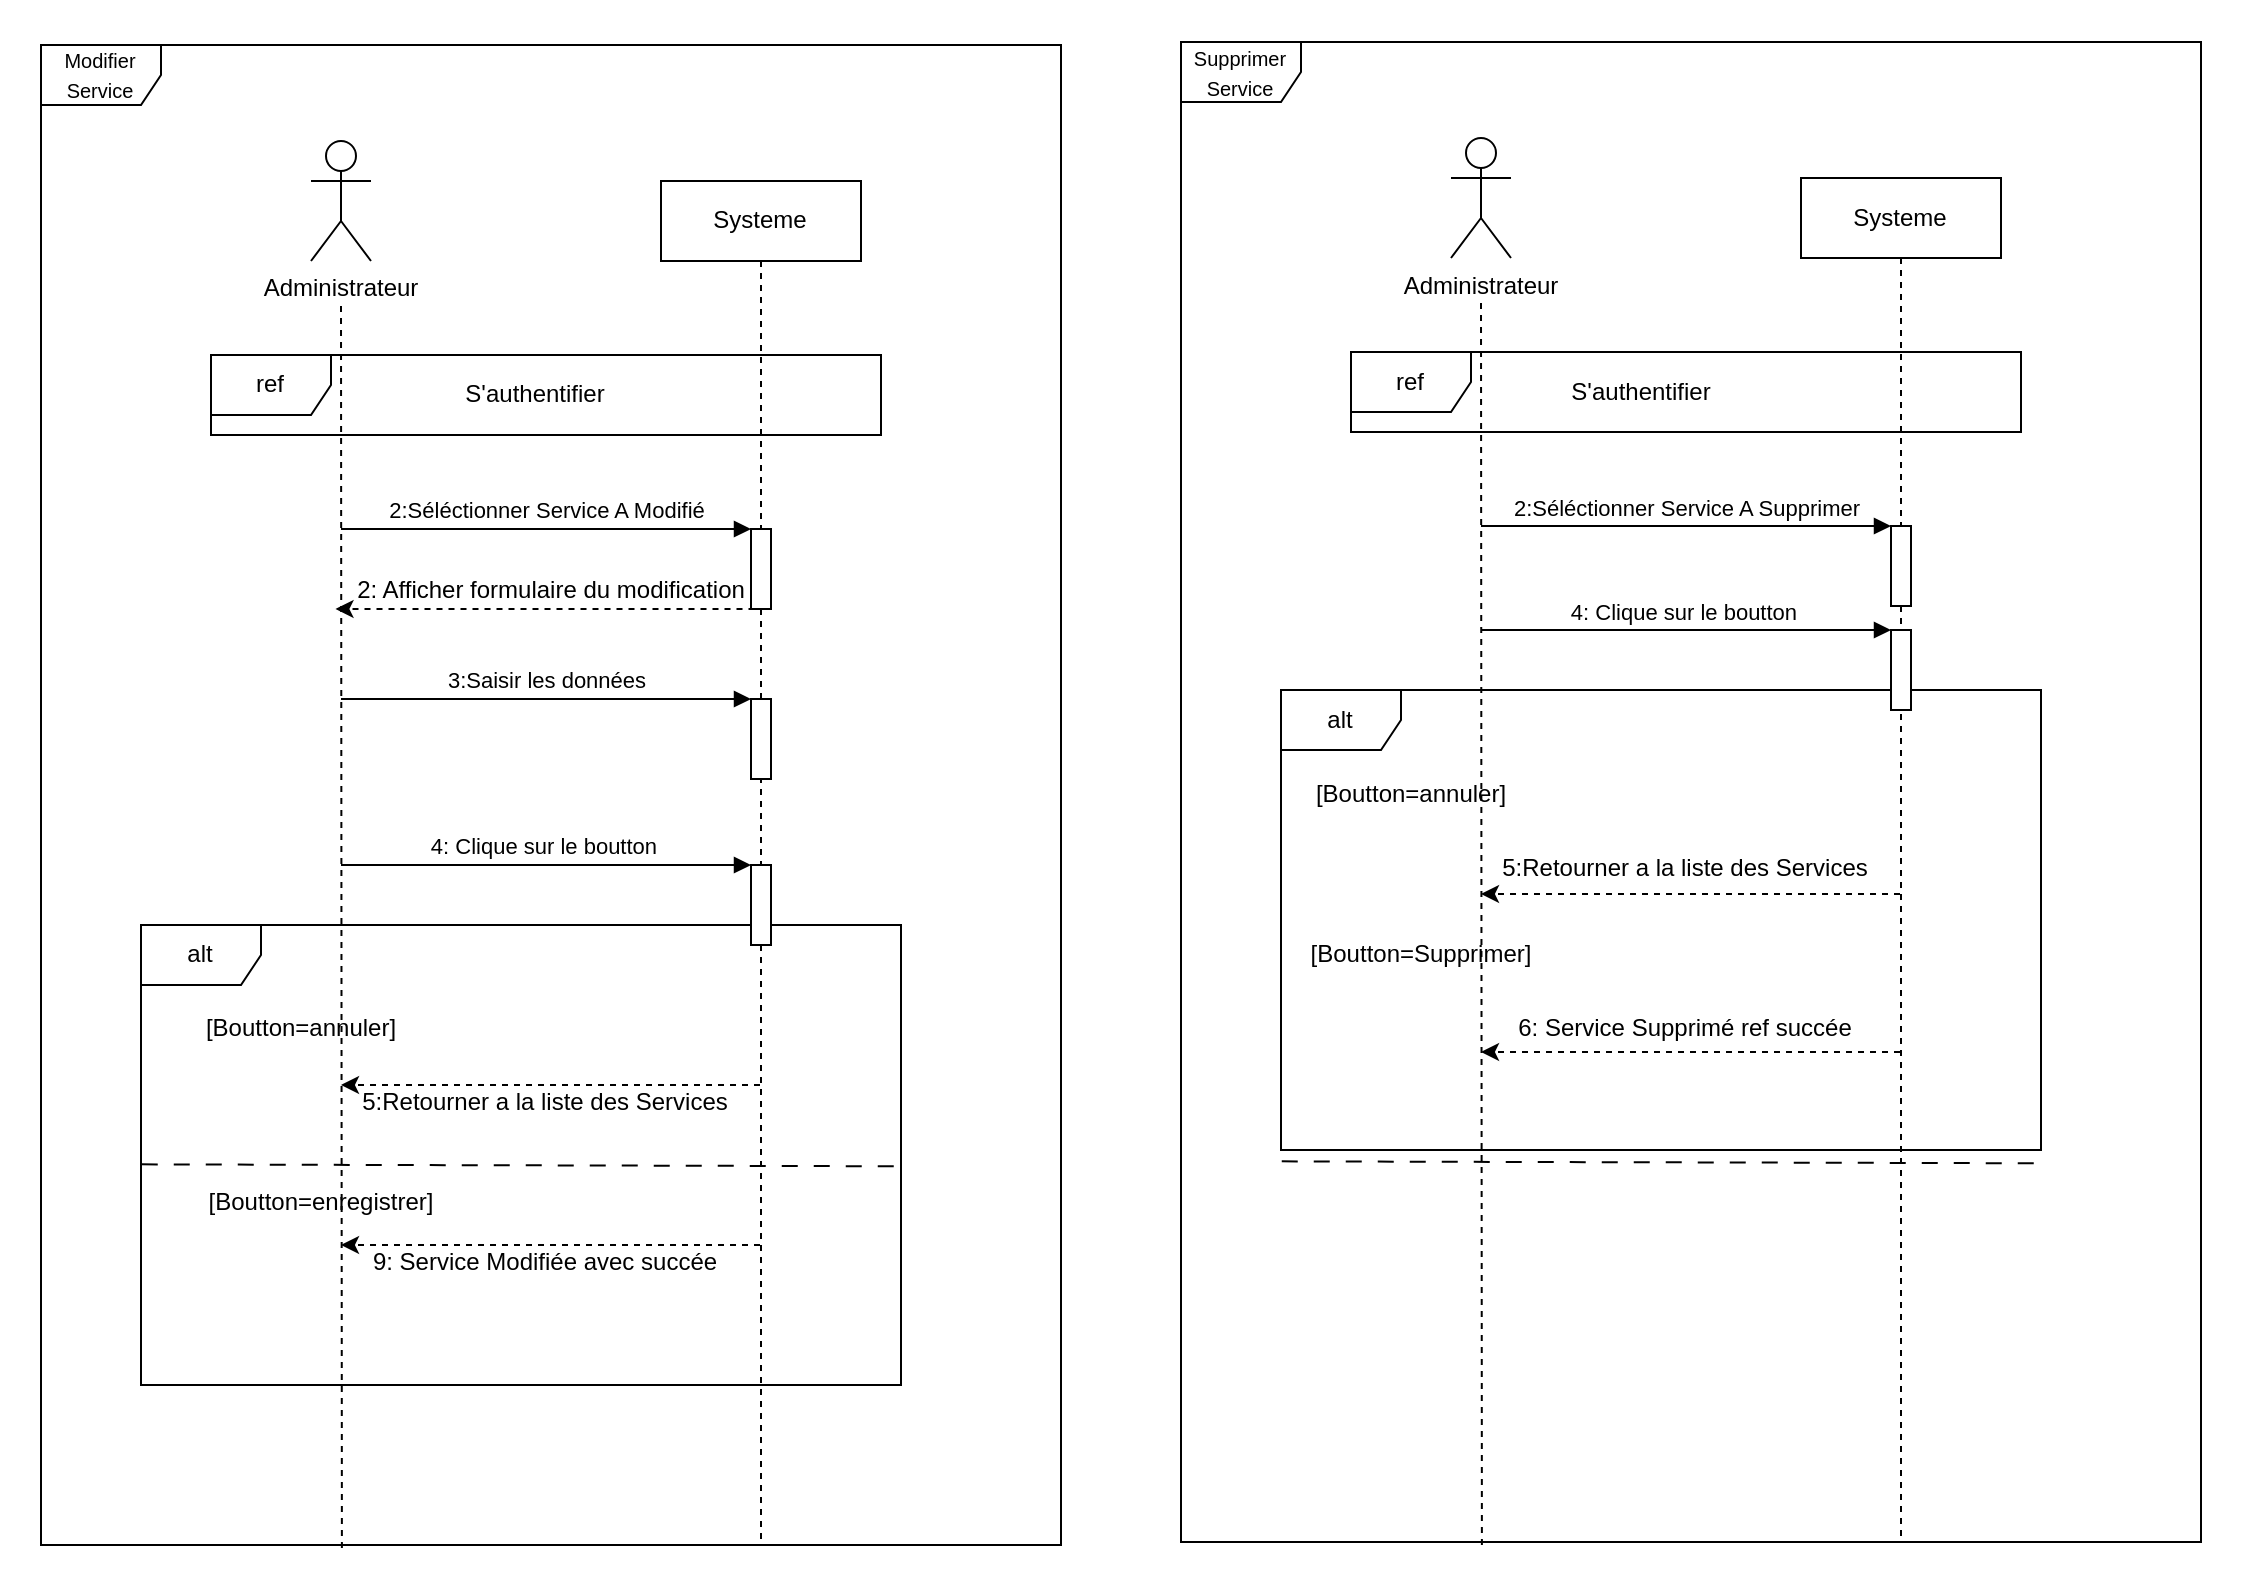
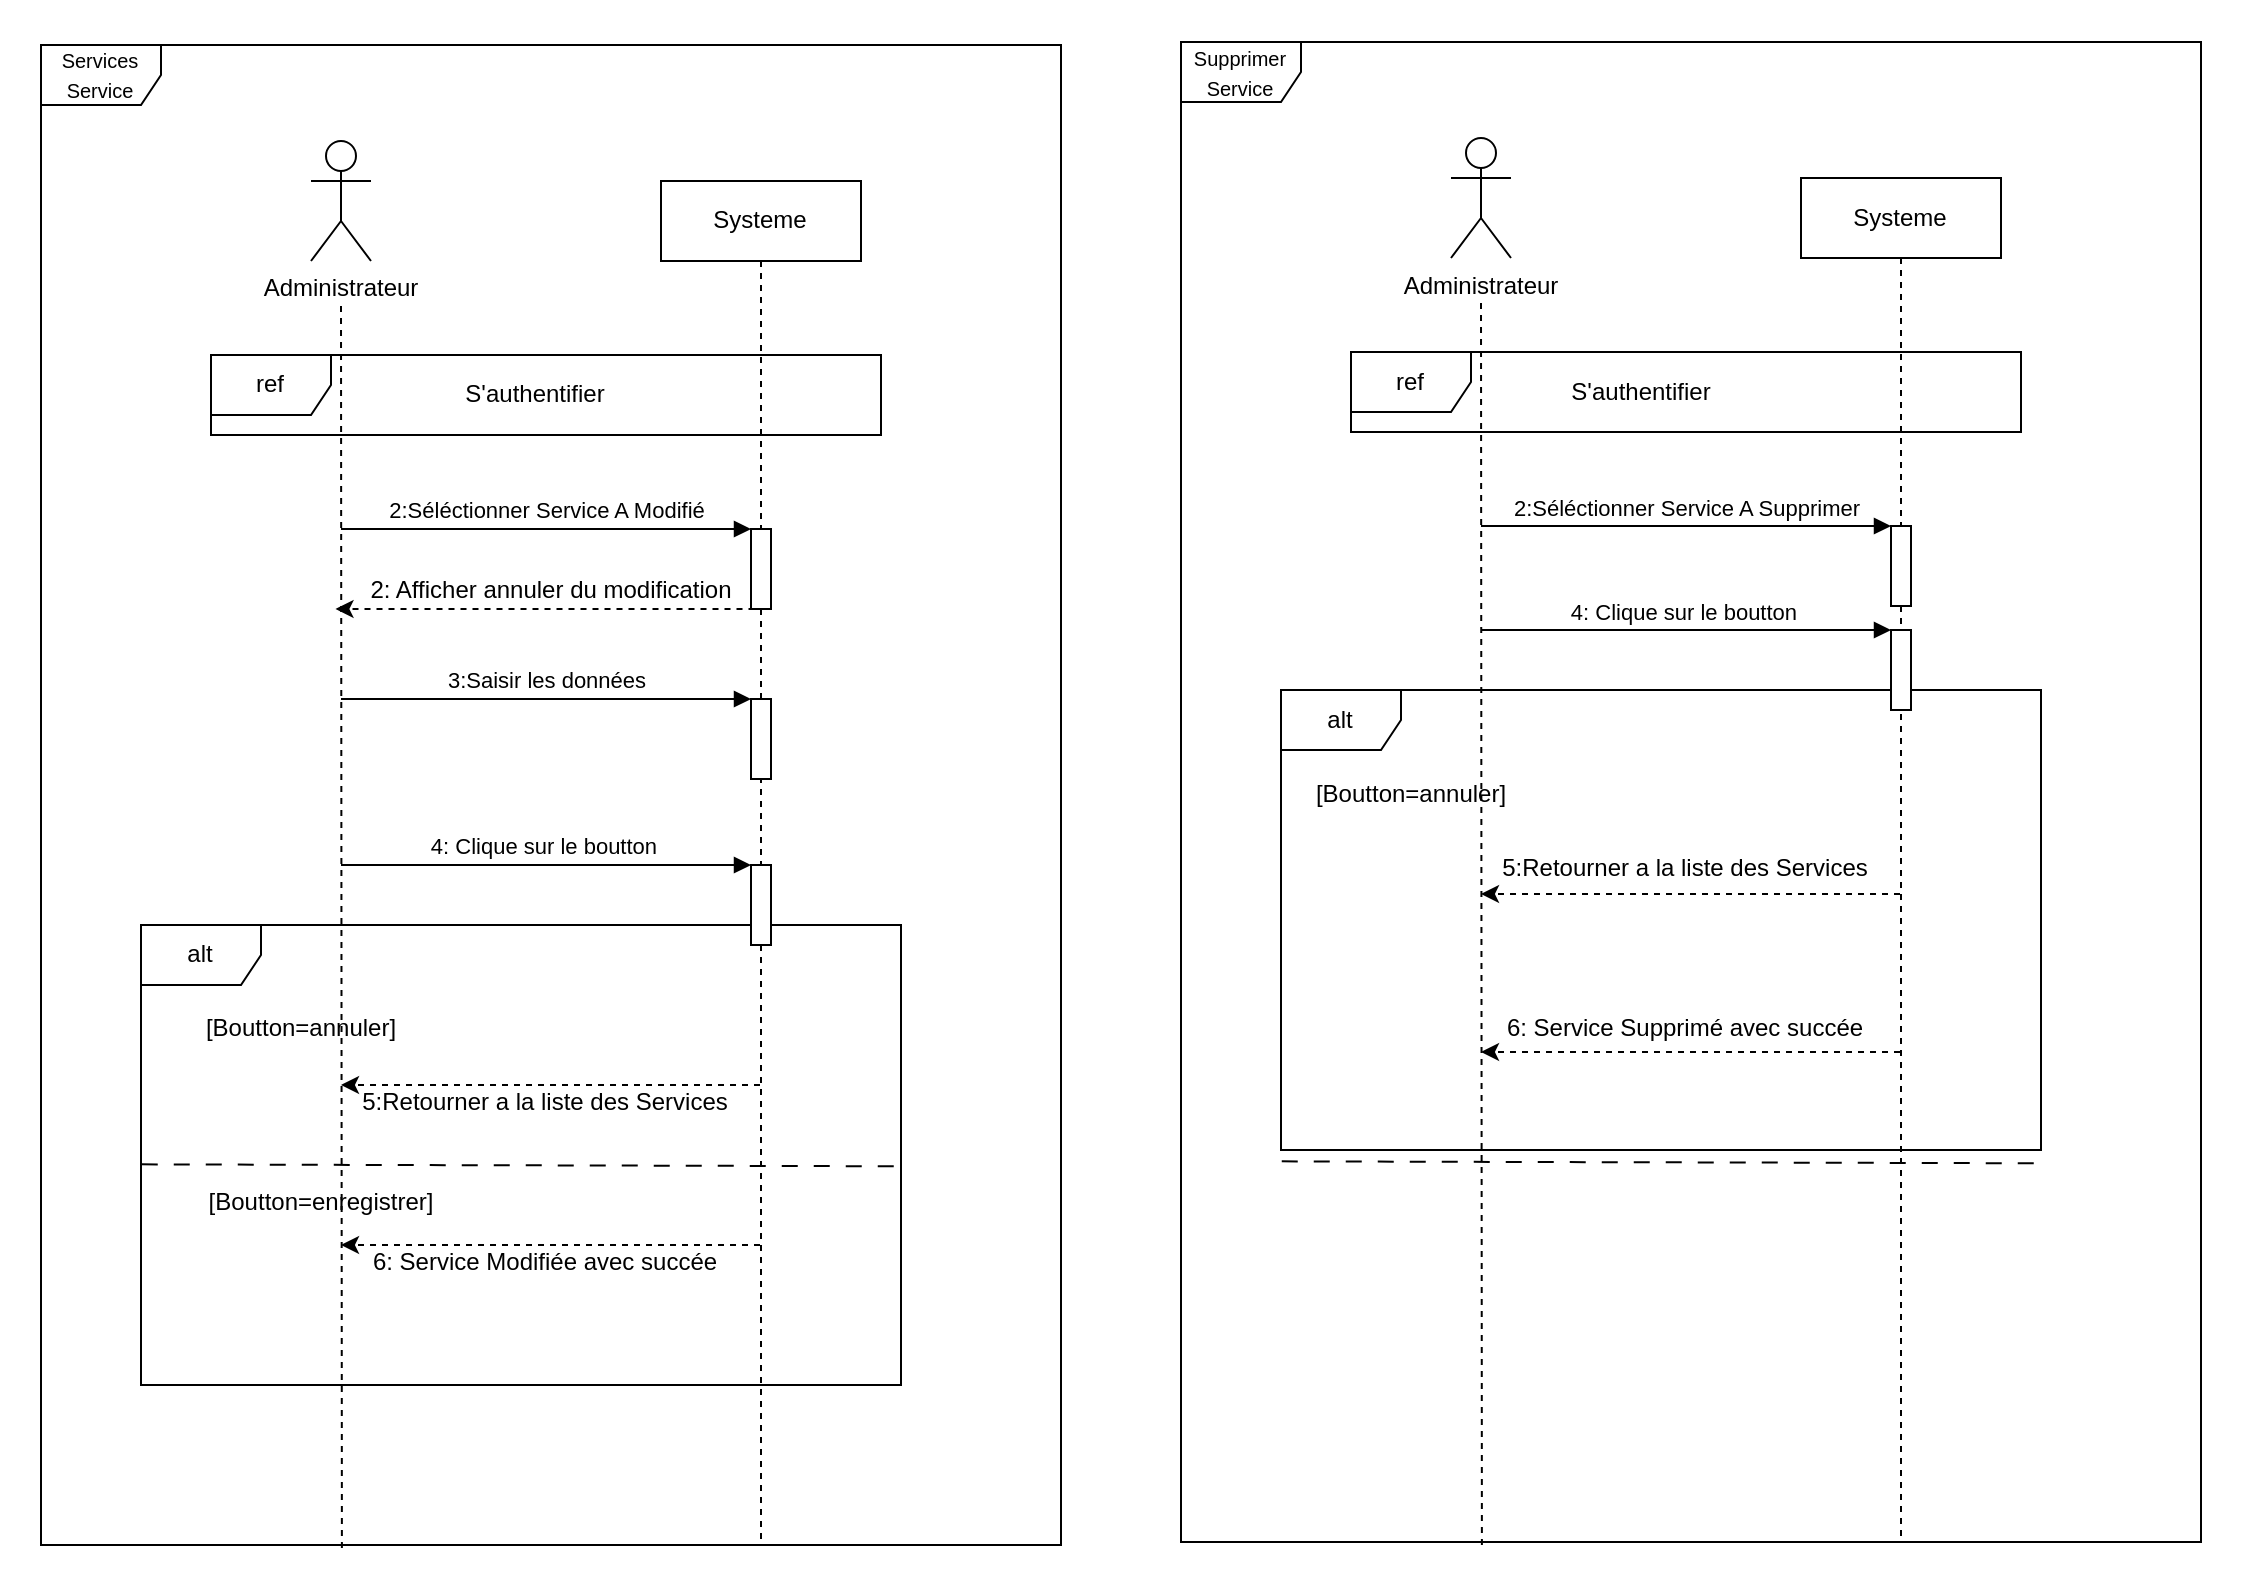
(101, 75) -> (101, 75)
(552, 591) -> (552, 591)
(1421, 955) -> none
(1686, 1029) -> (1686, 1029)
(546, 1263) -> (546, 1263)
